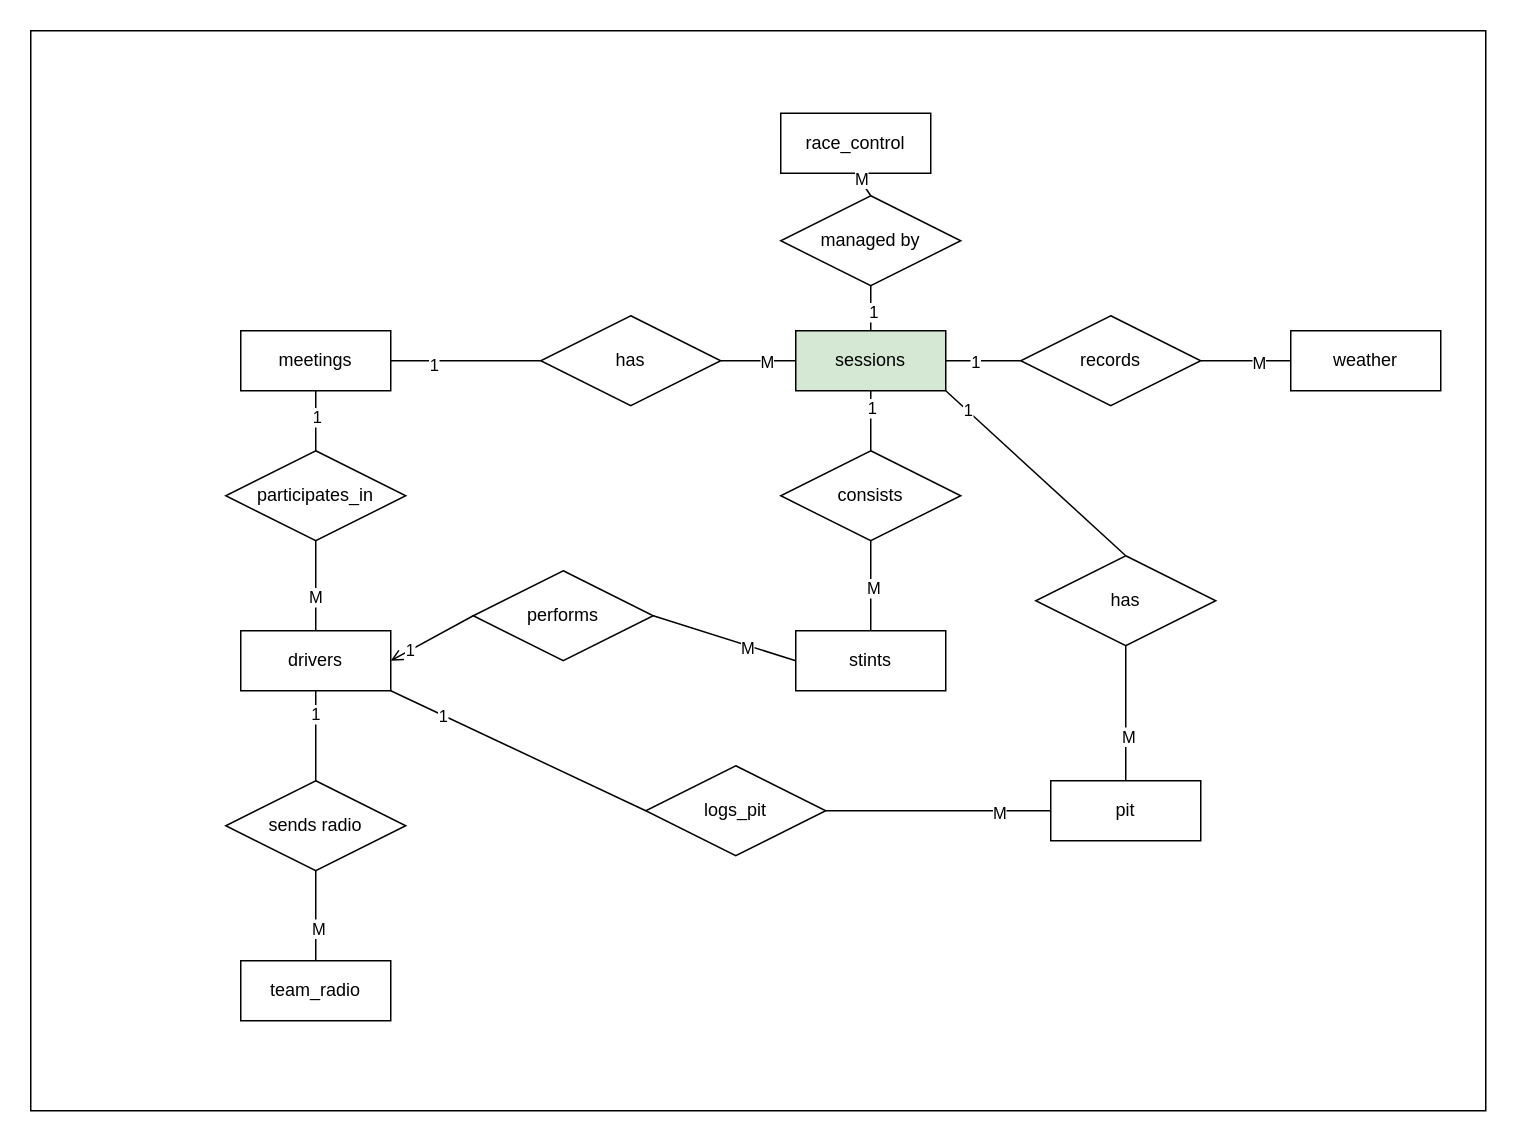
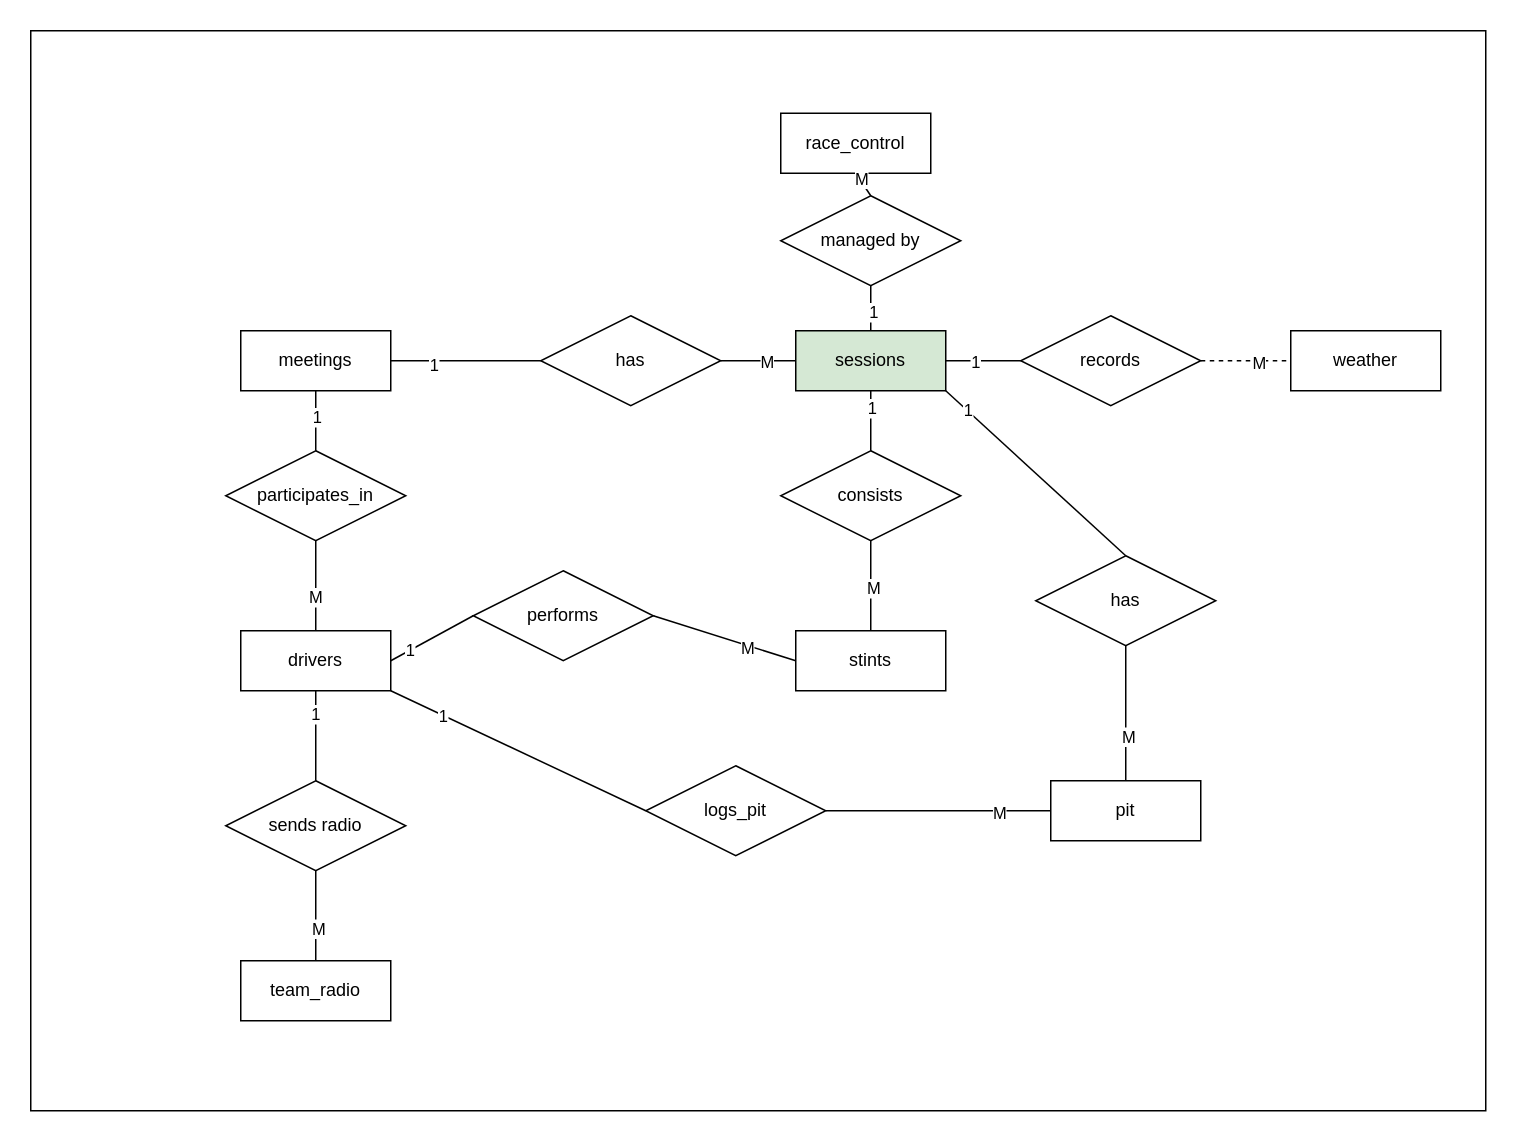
(1228, 361) -> (1228, 361)
(396, 658) -> (395, 658)
